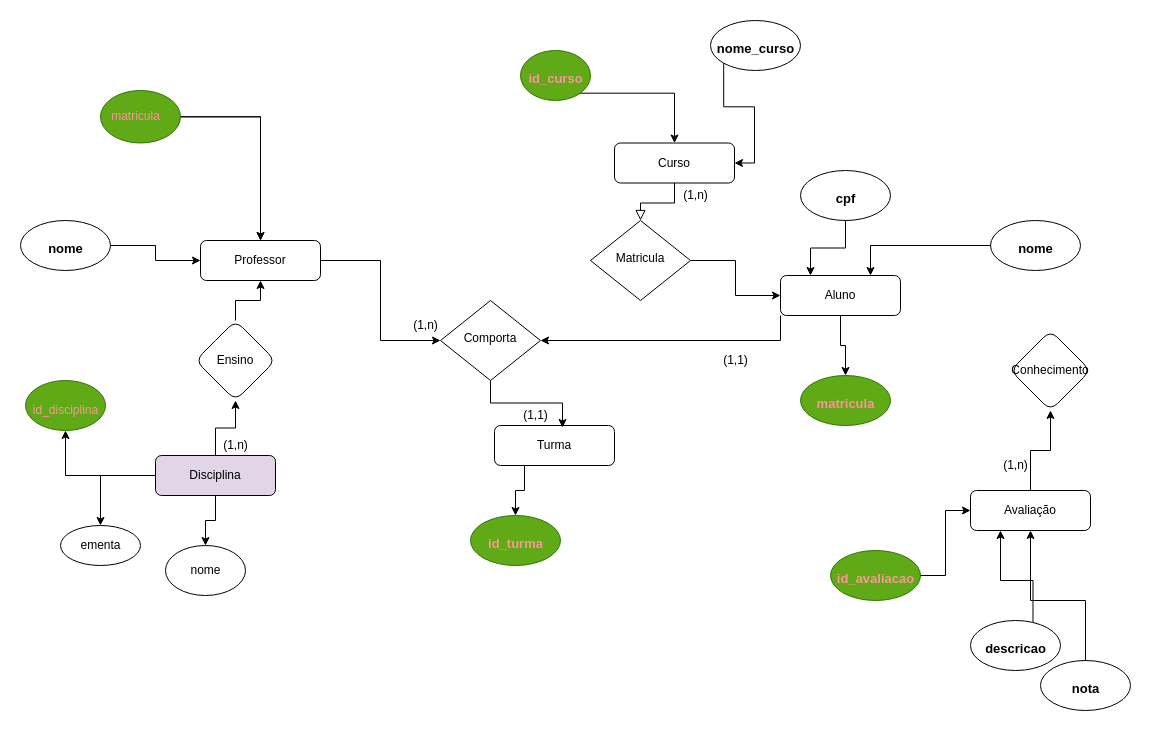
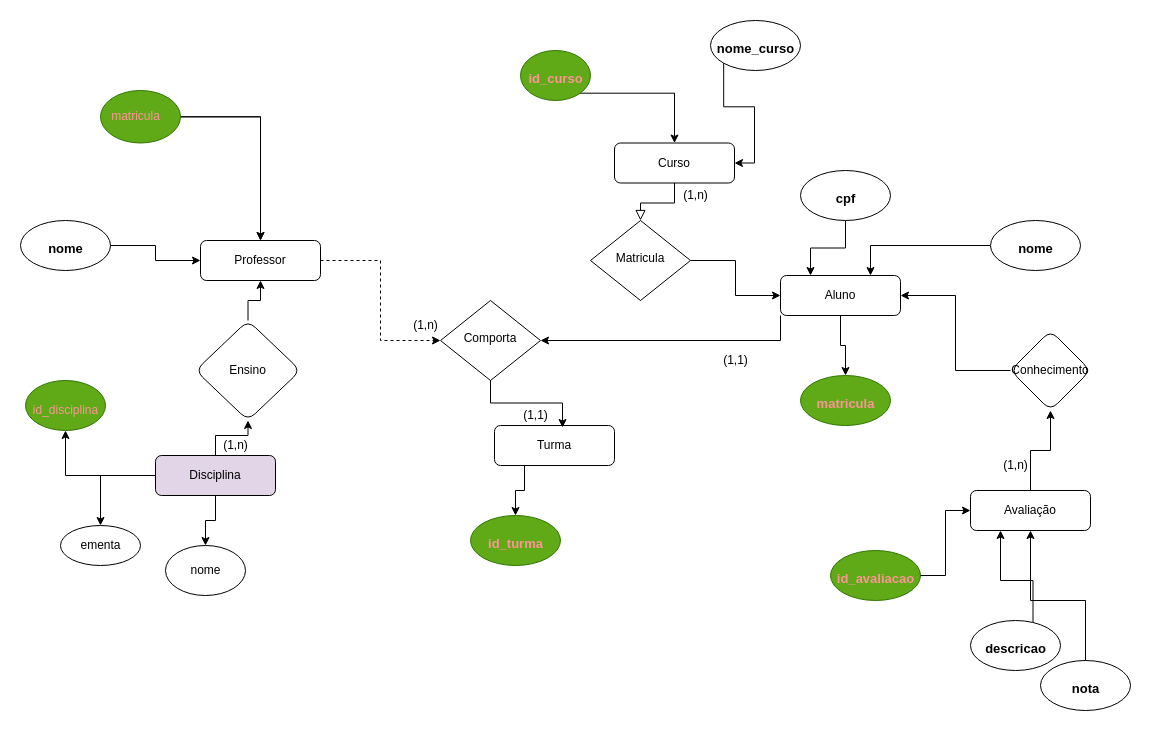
(381, 298) -> (381, 298)
none -> (956, 337)
(236, 361) -> (248, 371)
